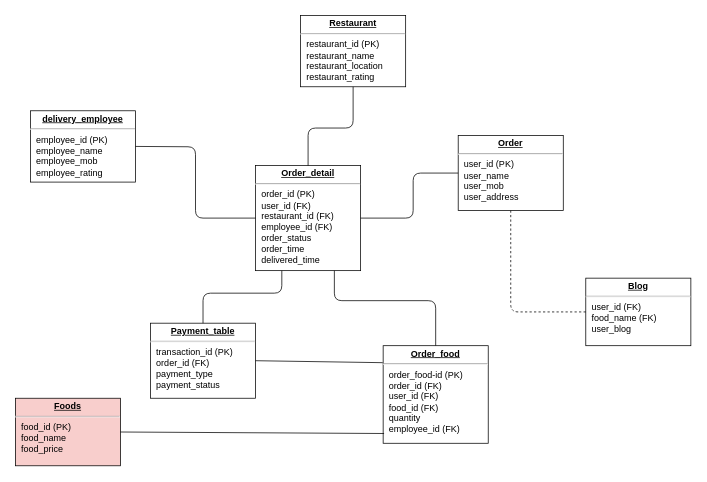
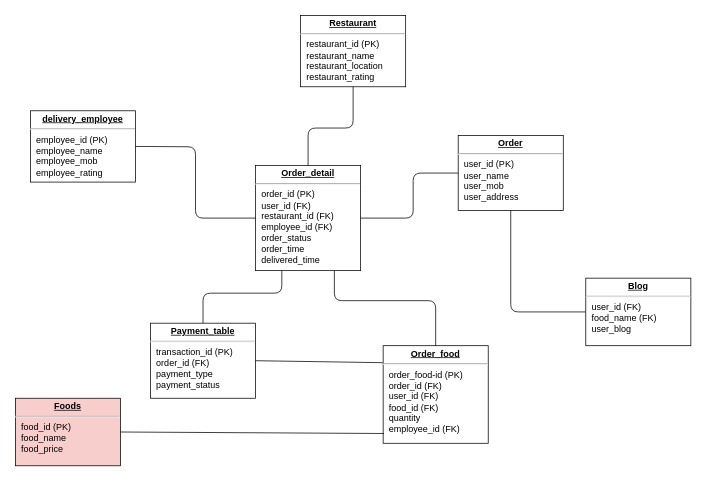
(510, 296) -> (510, 296)
